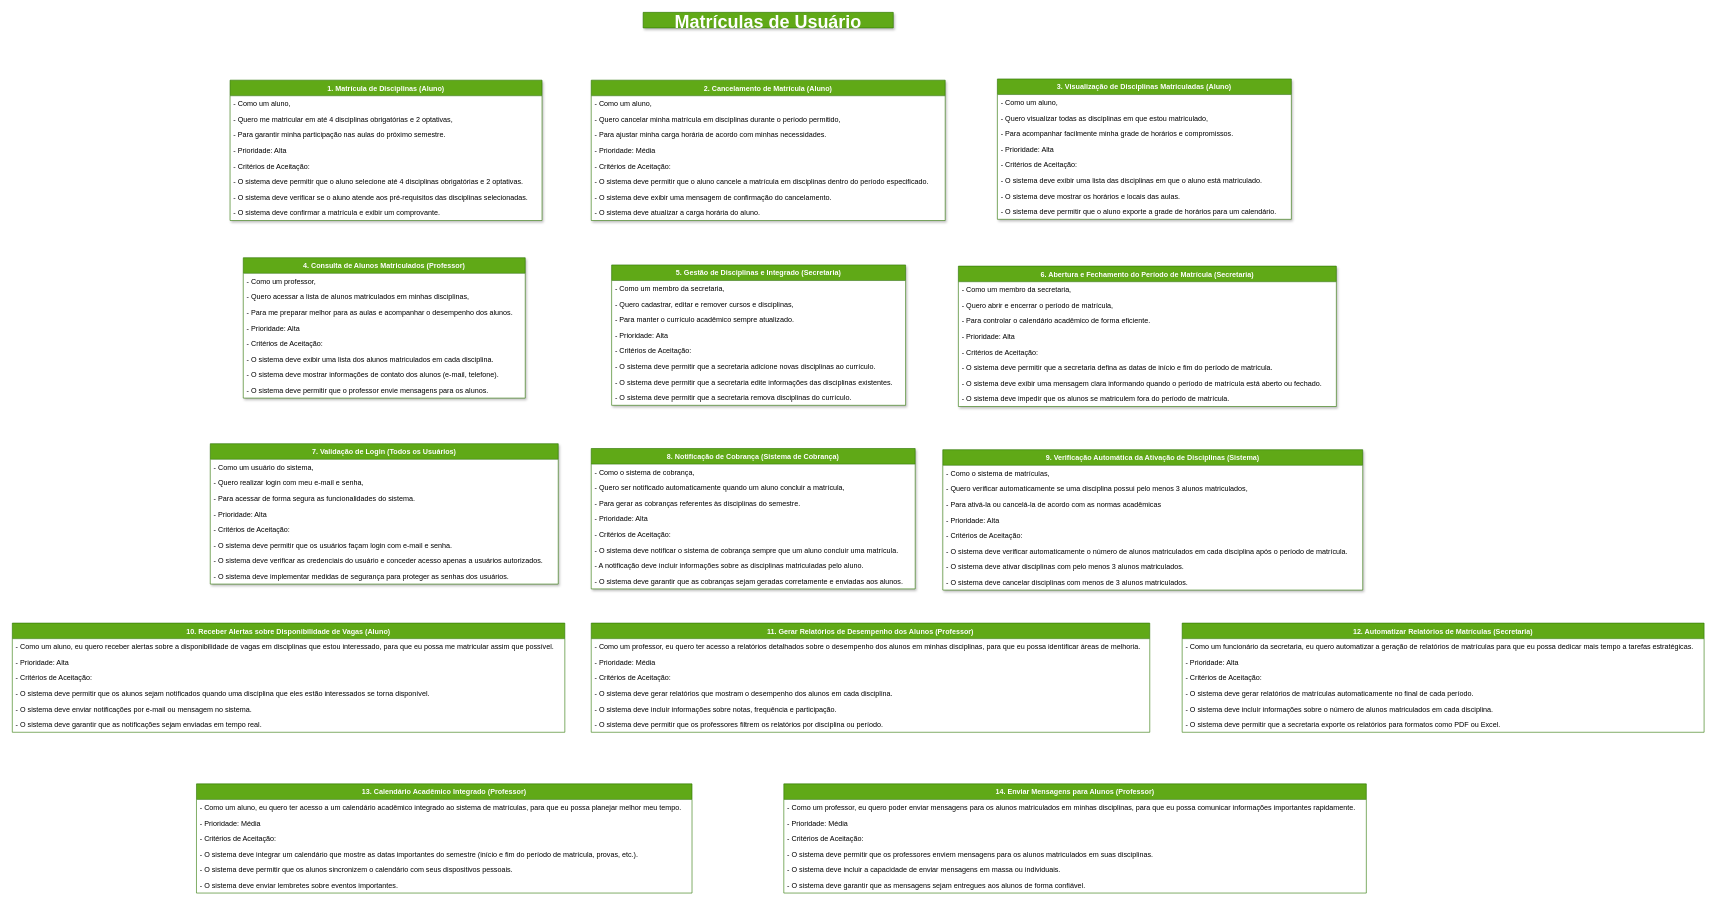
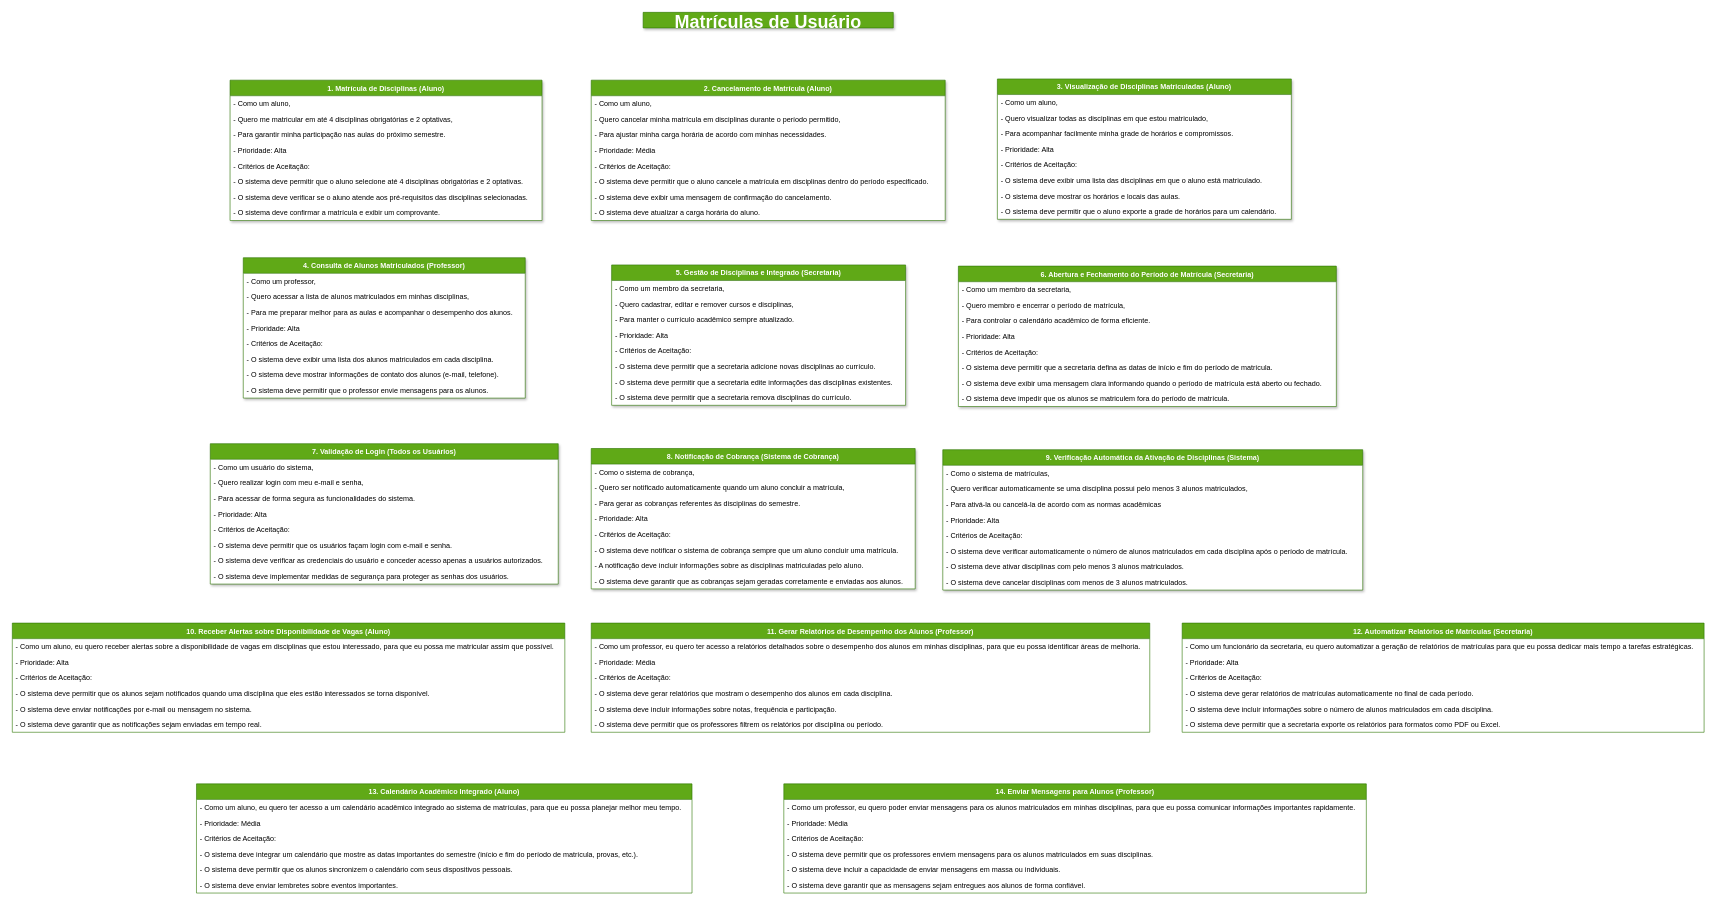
(1048, 305) -> (1051, 305)
(444, 792) -> (444, 792)
